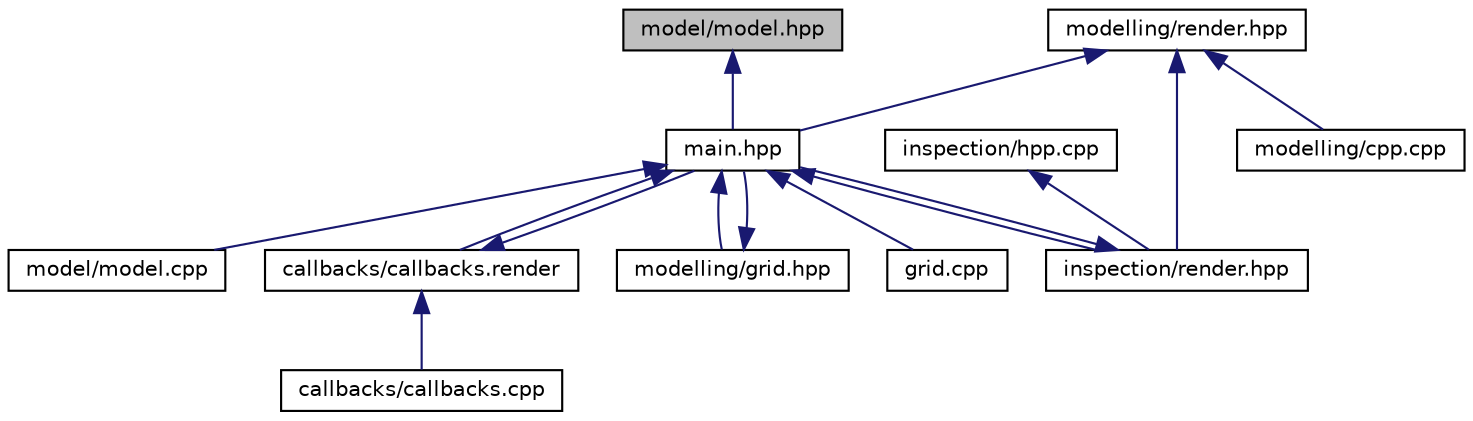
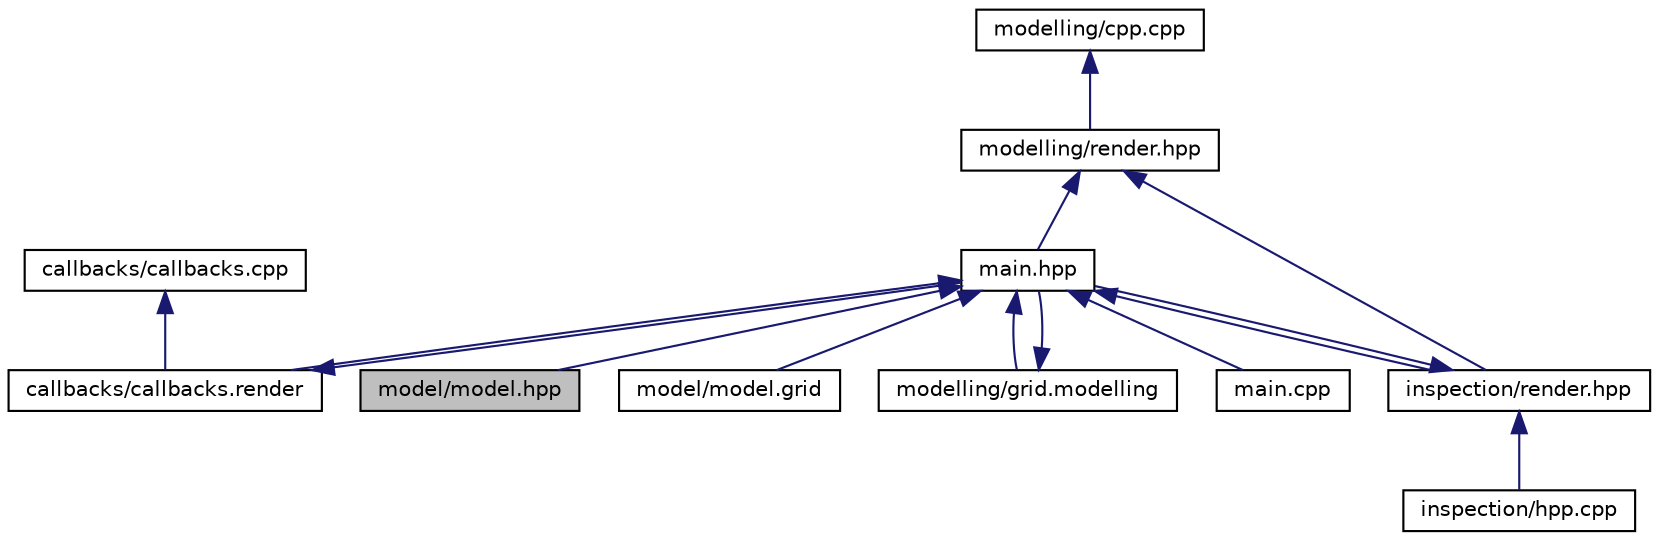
(1273, 96) -> (1090, 101)
(733, 101) -> (749, 330)
(1098, 216) -> (1519, 462)
(117, 270) -> (730, 391)
(733, 270) -> (1028, 391)
(947, 270) -> (1283, 391)
(422, 342) -> (165, 342)
